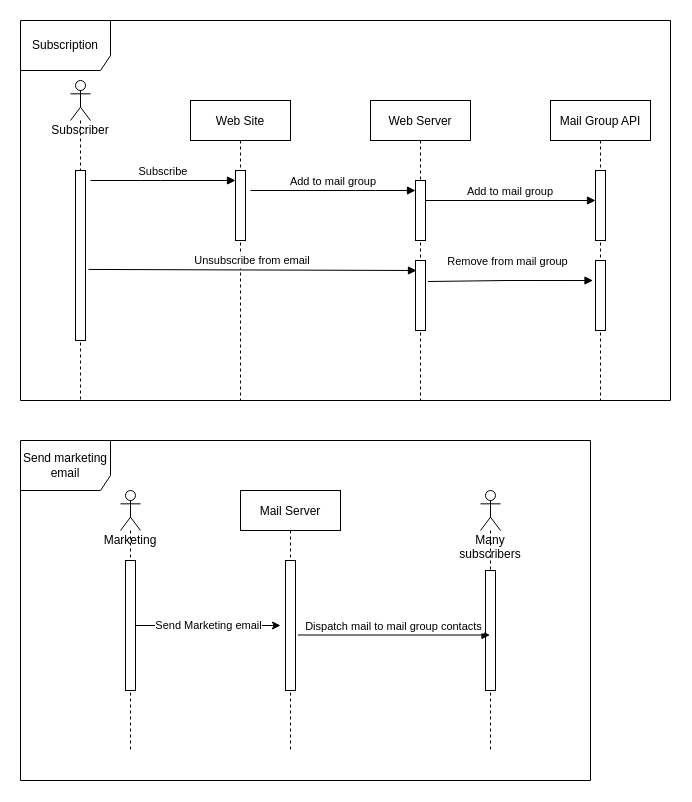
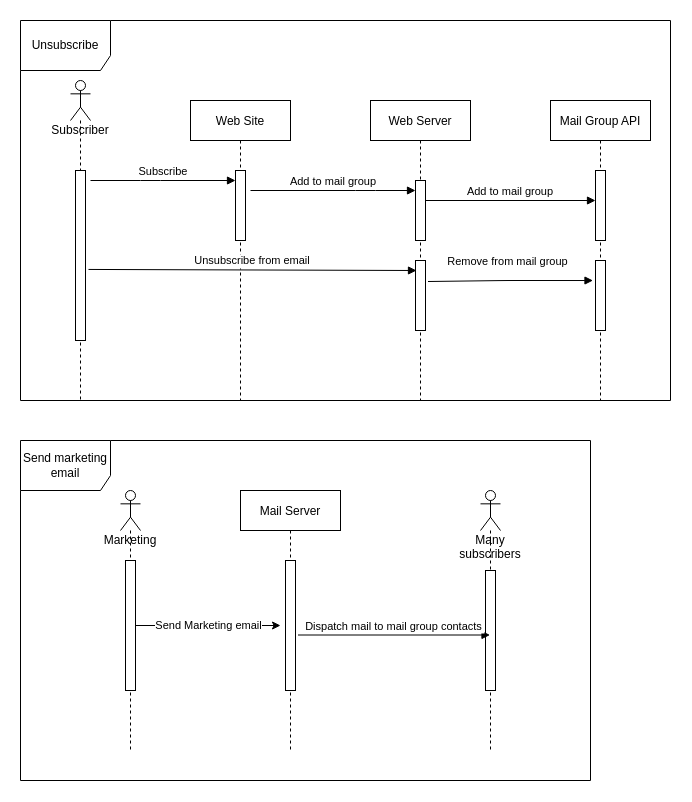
(66, 46) -> (66, 46)
